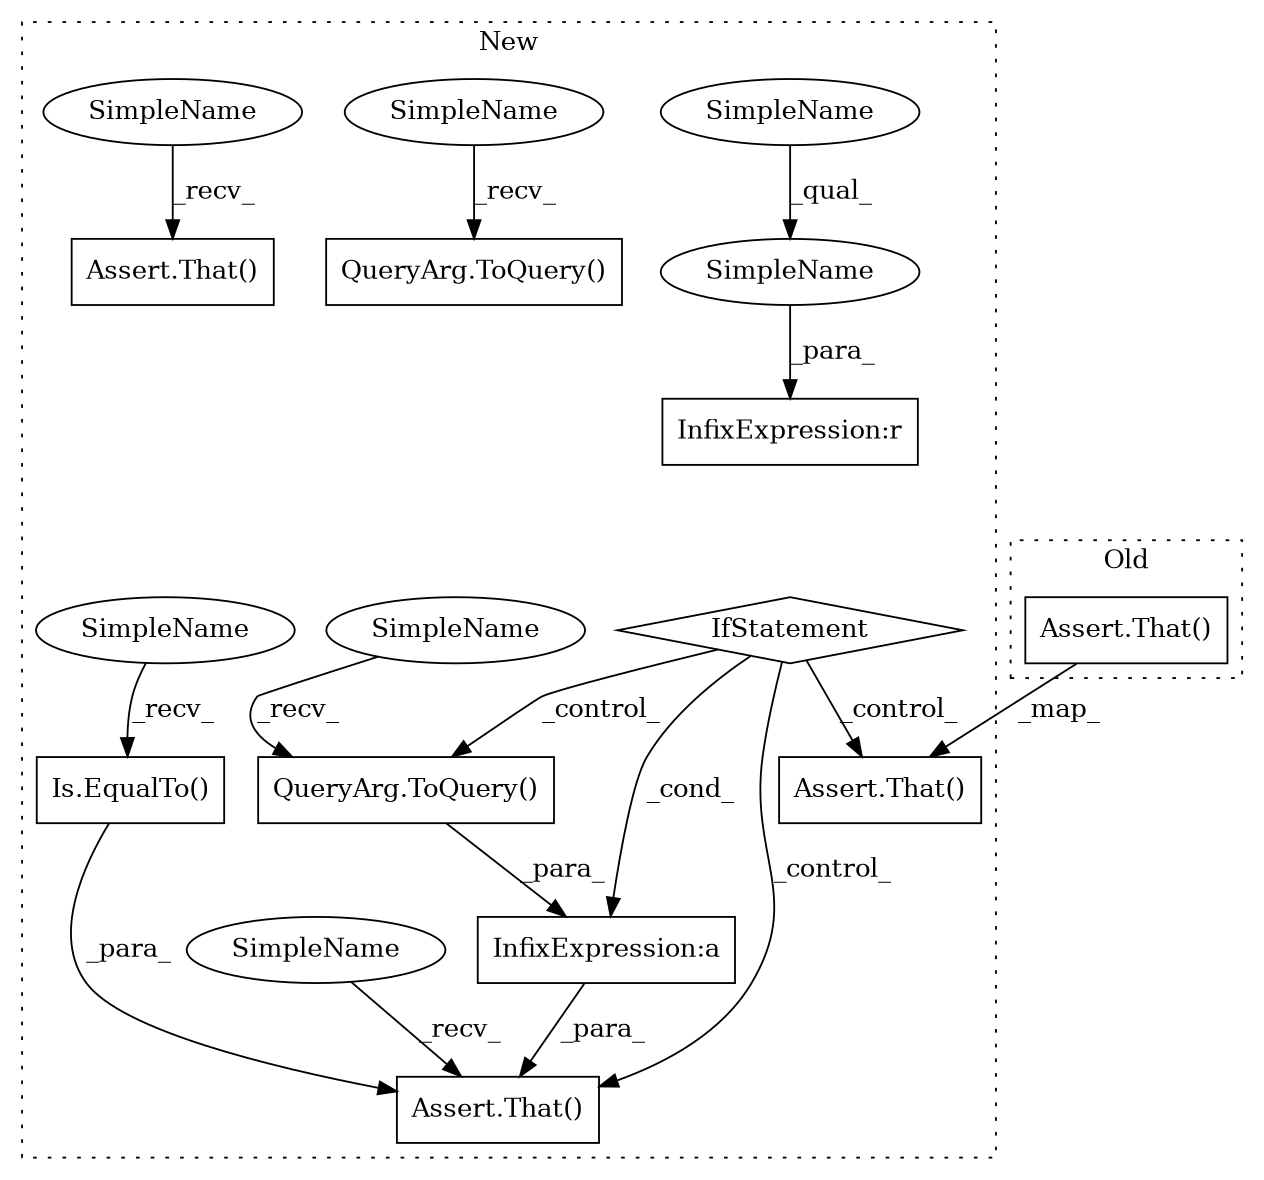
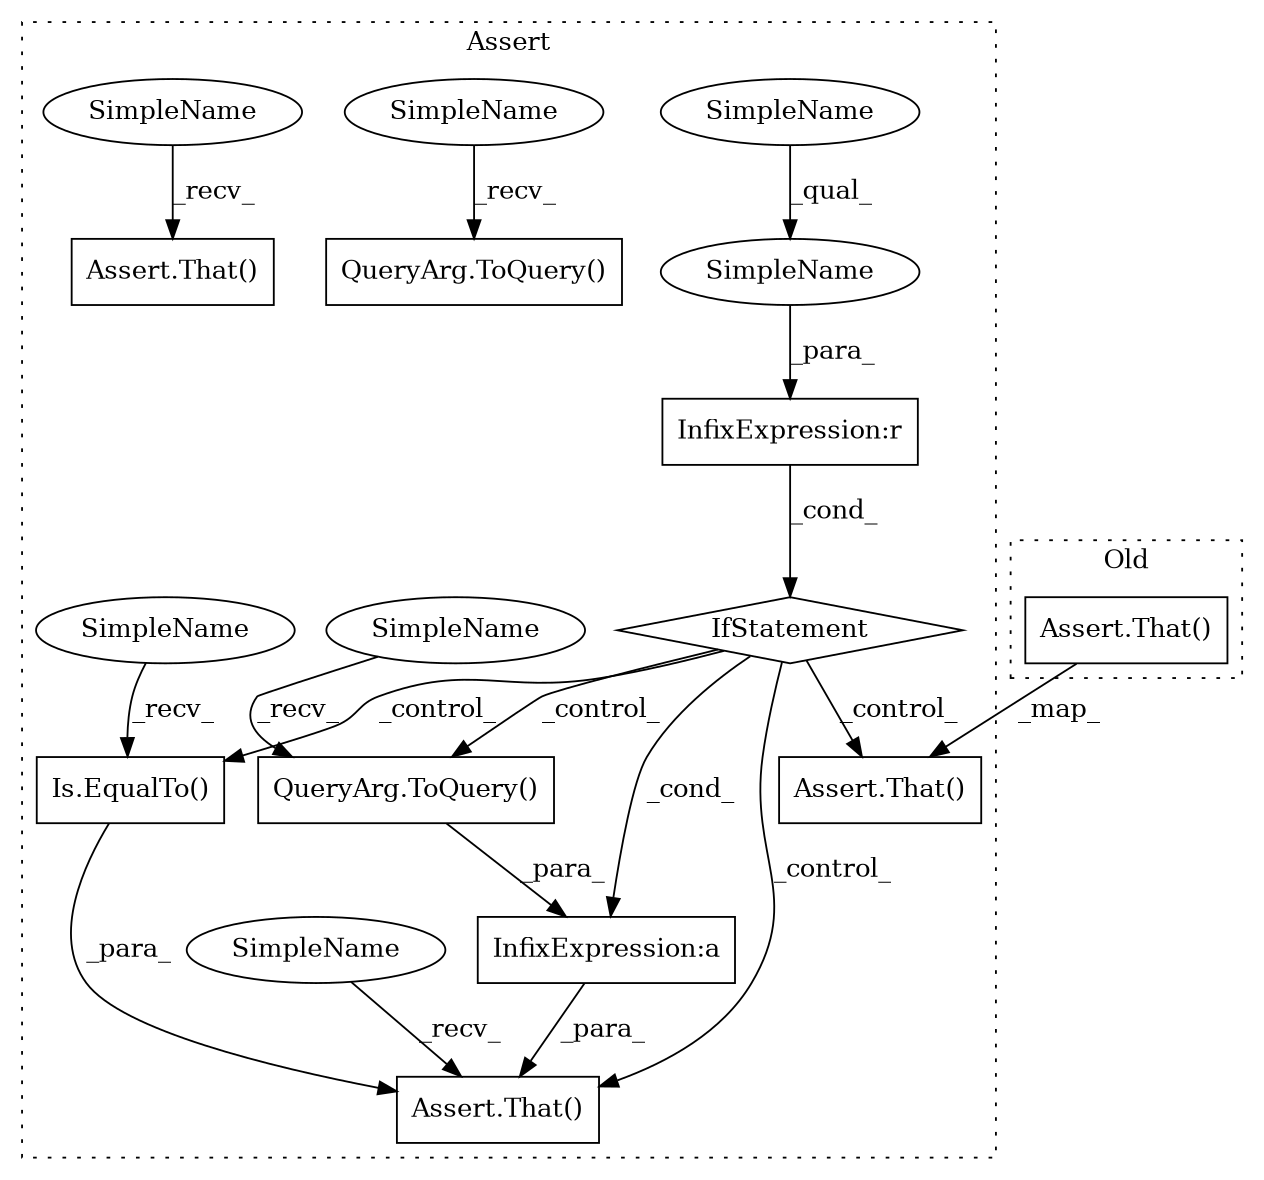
(509, 43) -> (509, 43)
none -> (790, 521)
none -> (477, 680)
